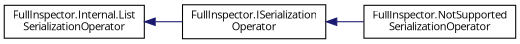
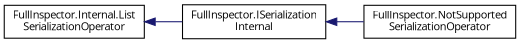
(254, 22) -> (254, 22)
